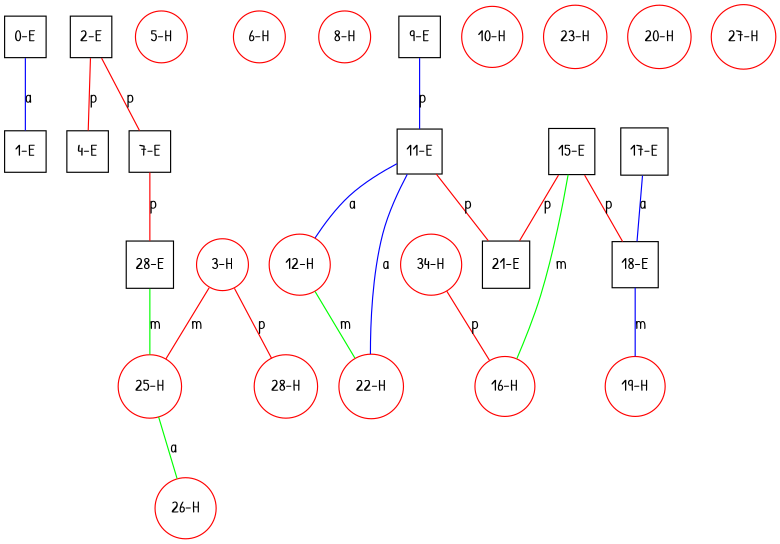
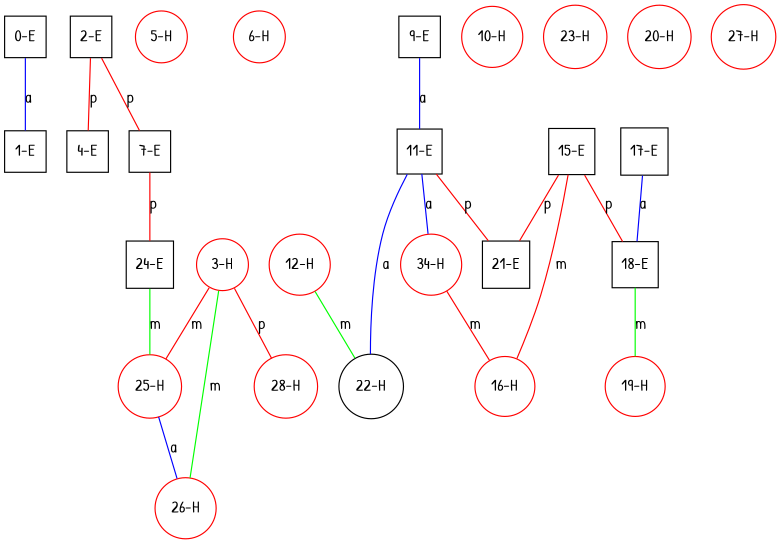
(345, 37) -> none
(423, 99) -> (423, 99)
(351, 195) -> (425, 204)
(150, 265) -> (150, 265)
(548, 268) -> (548, 268)
(635, 322) -> (635, 322)
(476, 325) -> (476, 325)
none -> (204, 384)
(371, 386) -> (371, 386)
(168, 448) -> (168, 448)
